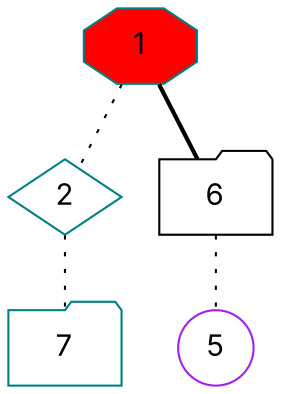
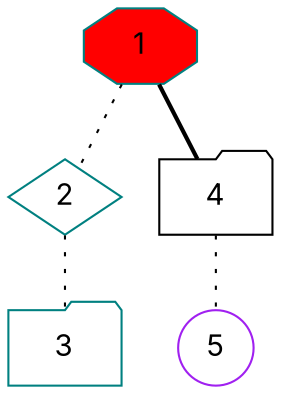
(216, 197) -> (216, 197)
(65, 348) -> (65, 348)
